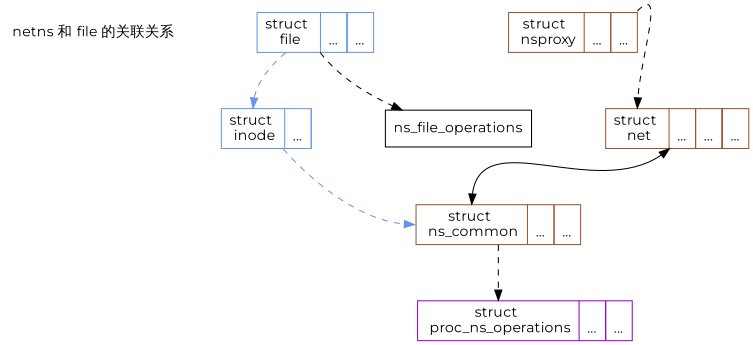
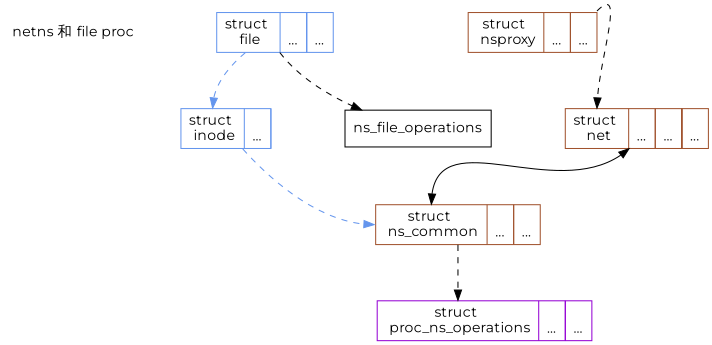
(94, 32) -> (74, 32)
